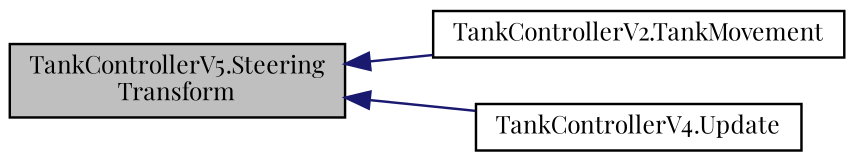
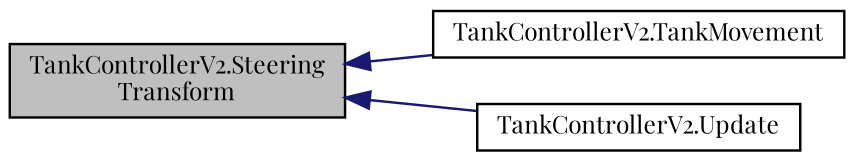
(177, 81) -> (177, 81)
(639, 127) -> (639, 127)
